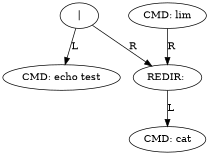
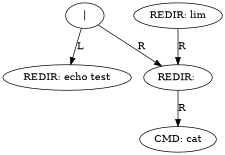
(167, 16) -> (178, 16)
(62, 78) -> (67, 78)
(171, 108) -> (182, 108)
